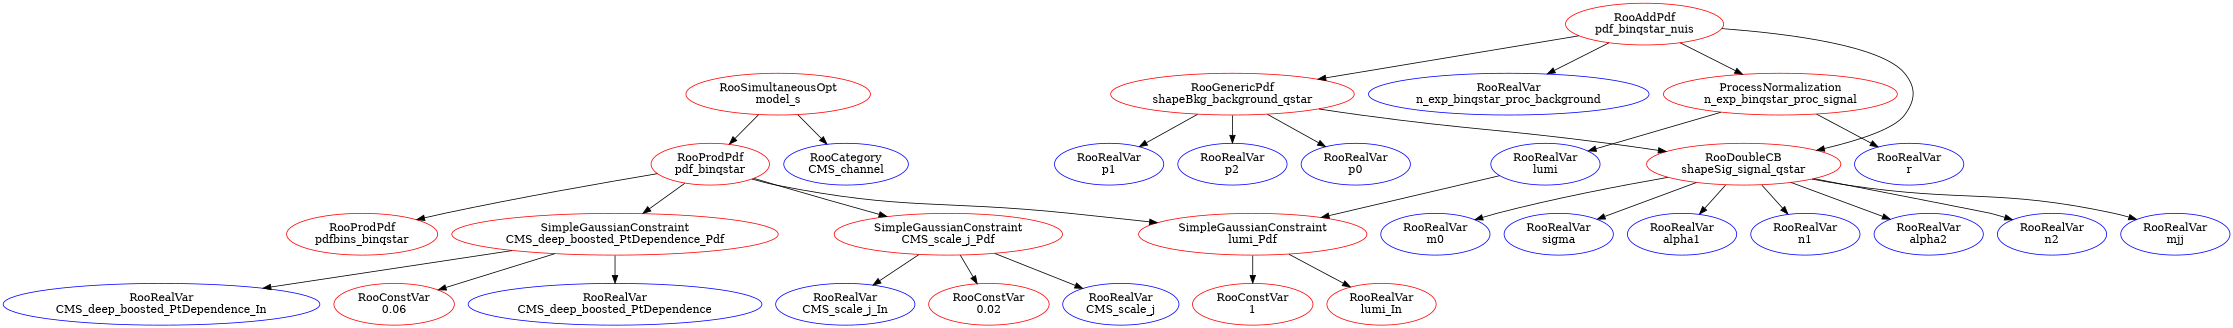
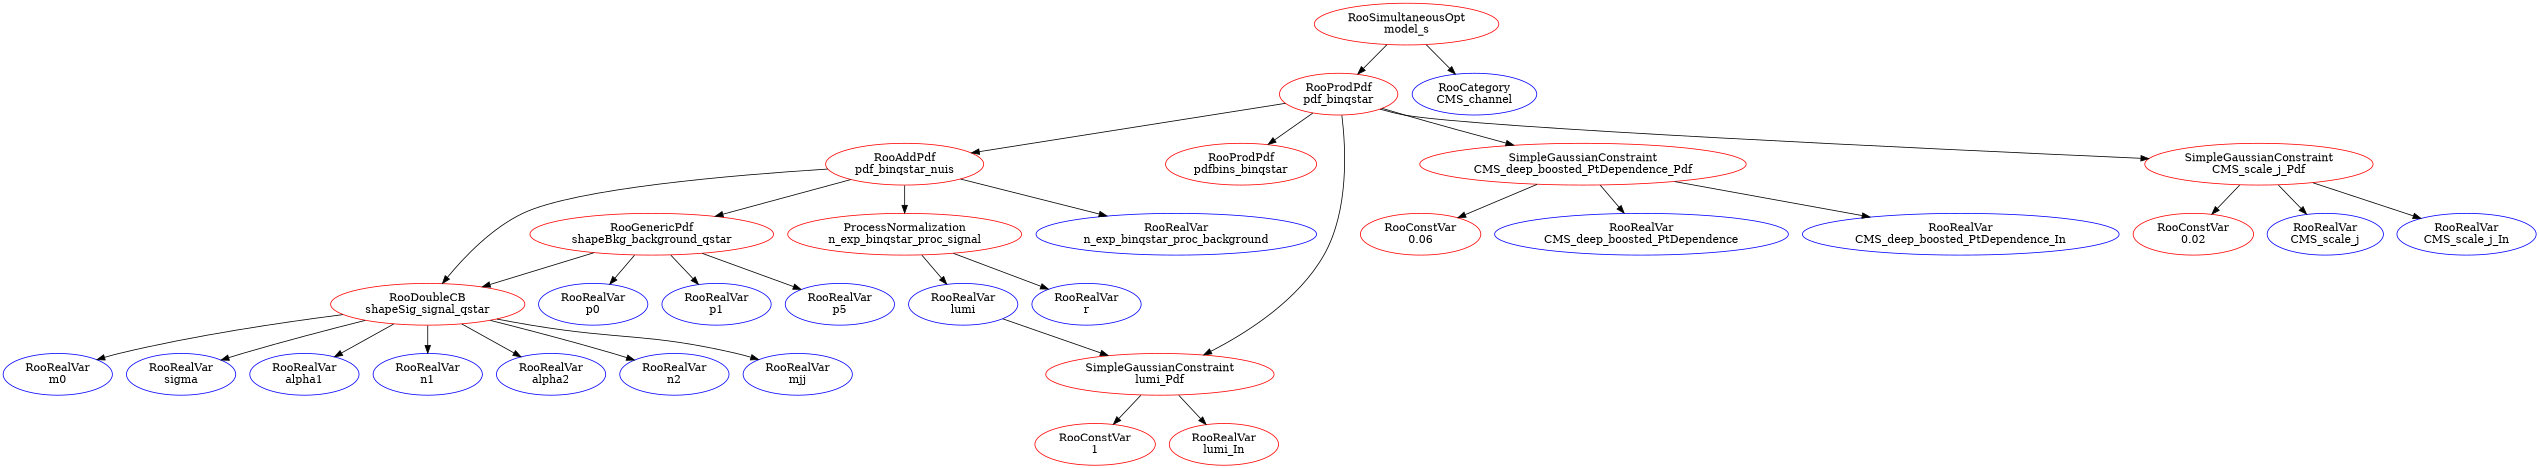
none -> (1132, 127)
(1232, 164) -> (840, 304)
